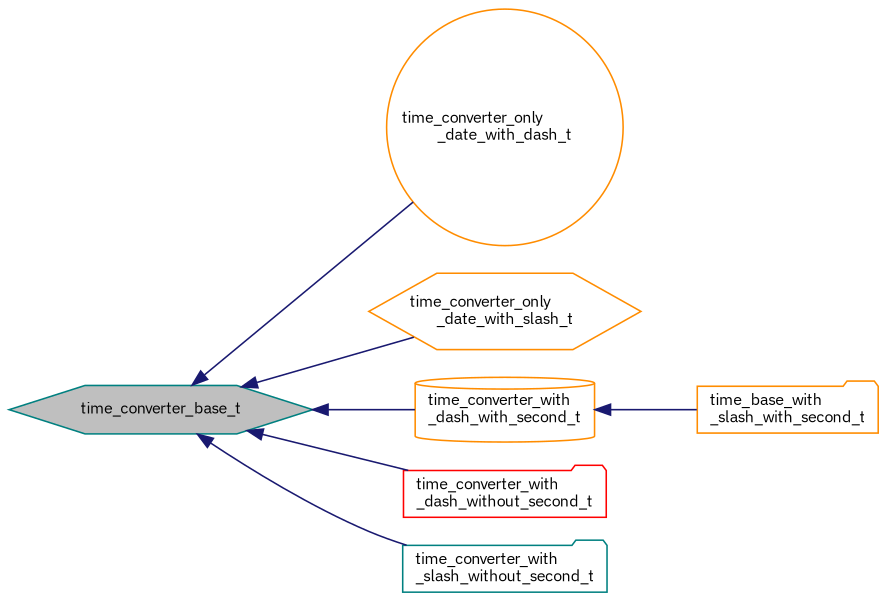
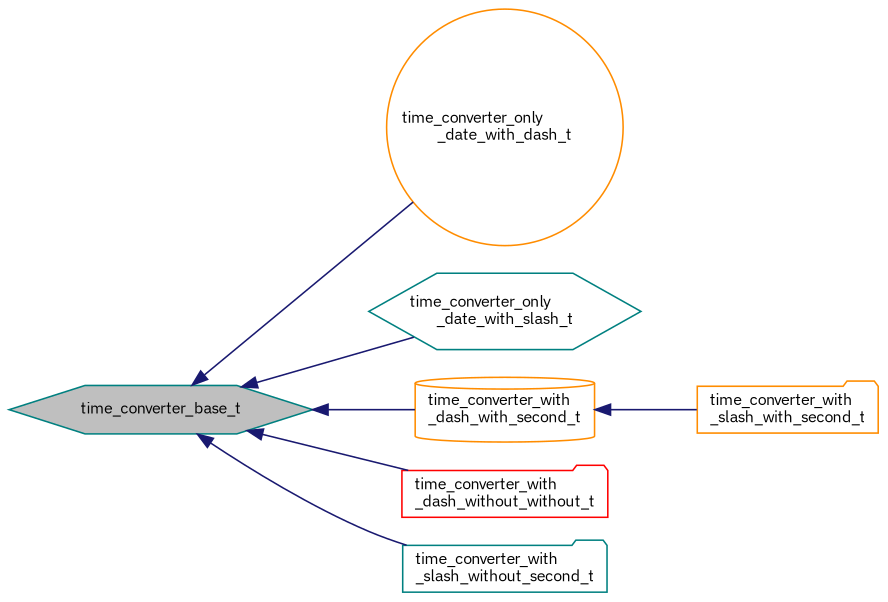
(505, 311) -> (505, 311)
(788, 410) -> (788, 410)
(505, 494) -> (505, 494)
